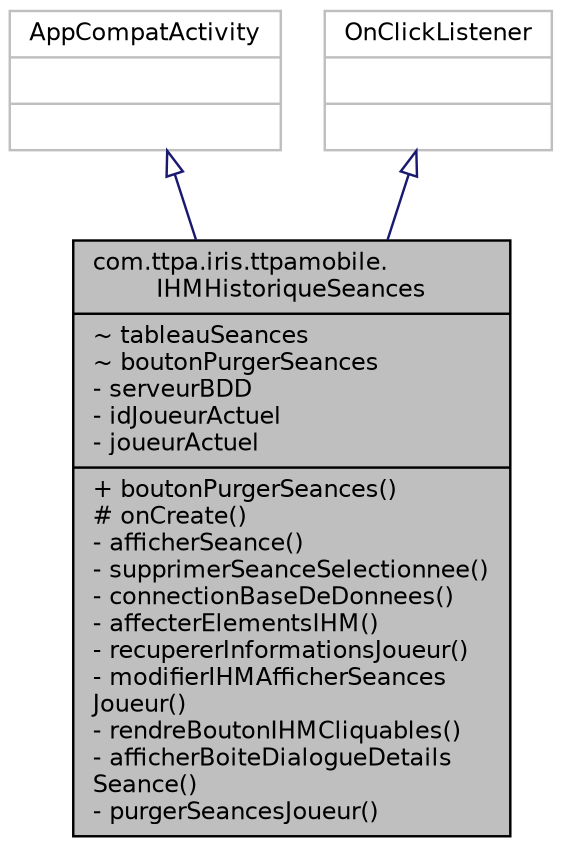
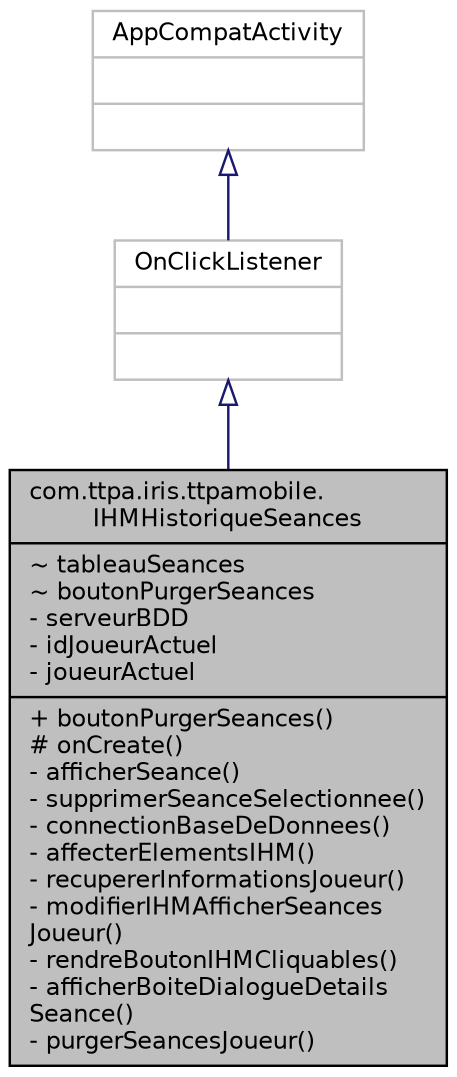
(185, 207) -> (228, 208)
